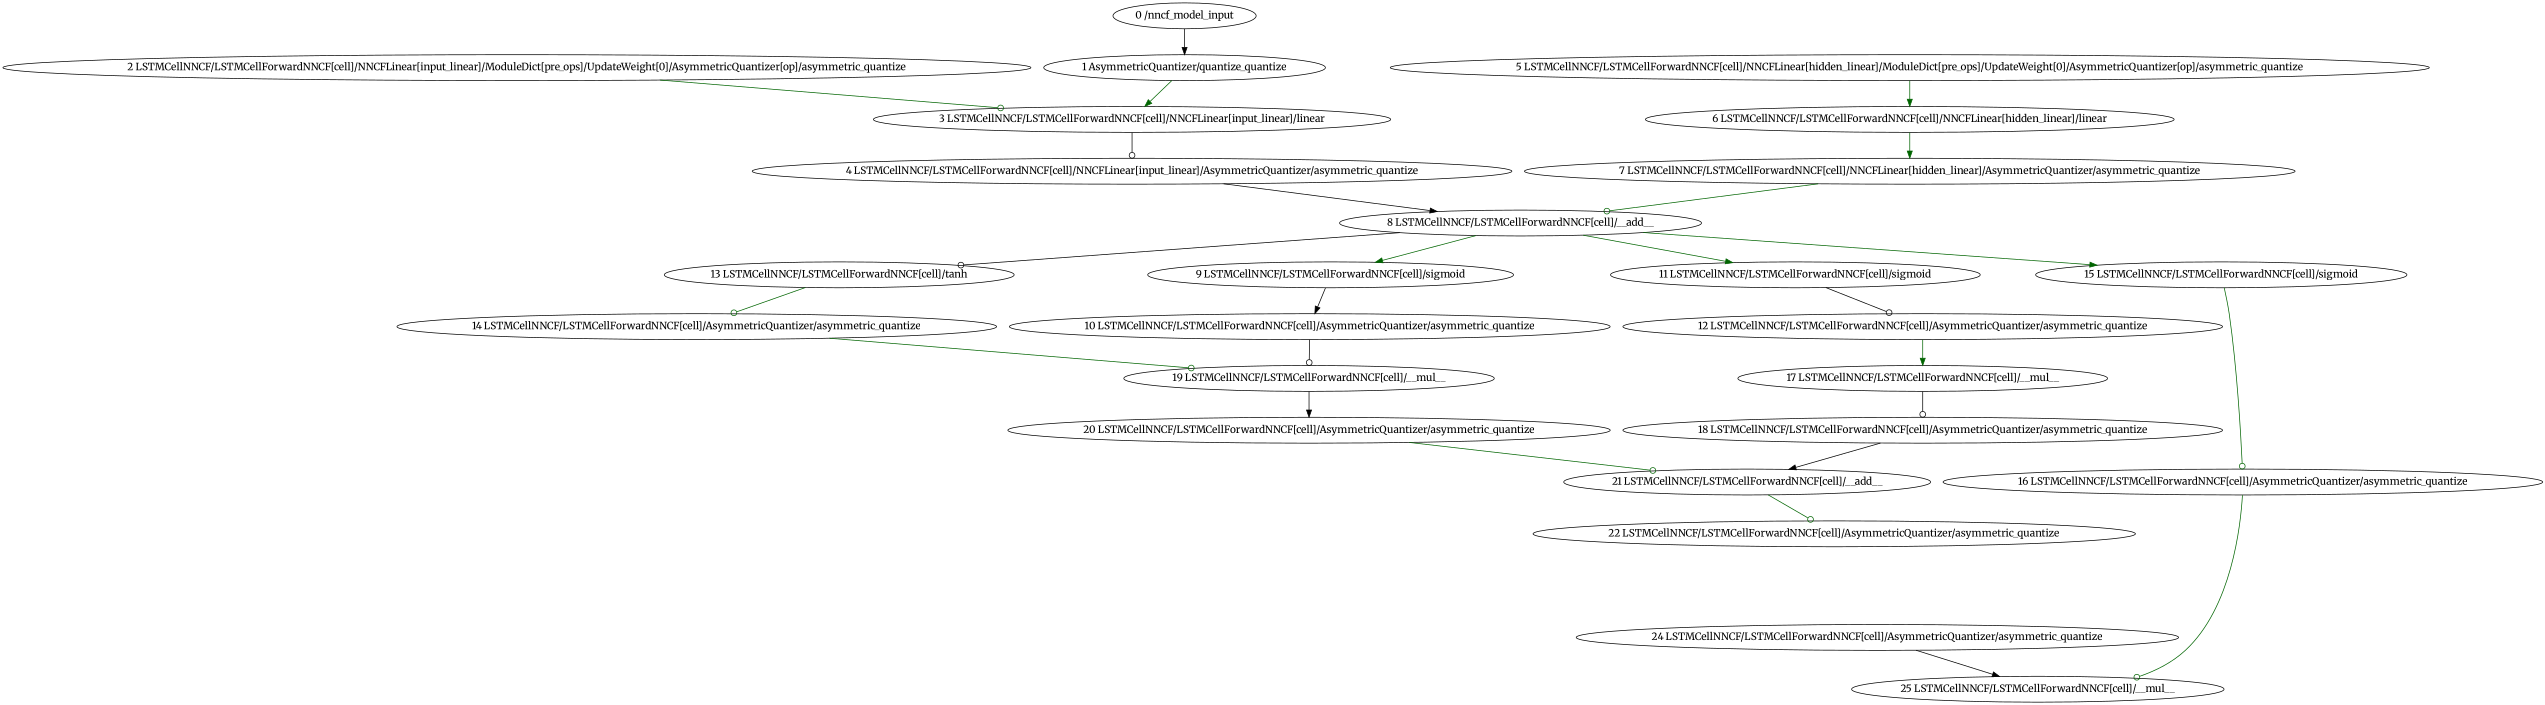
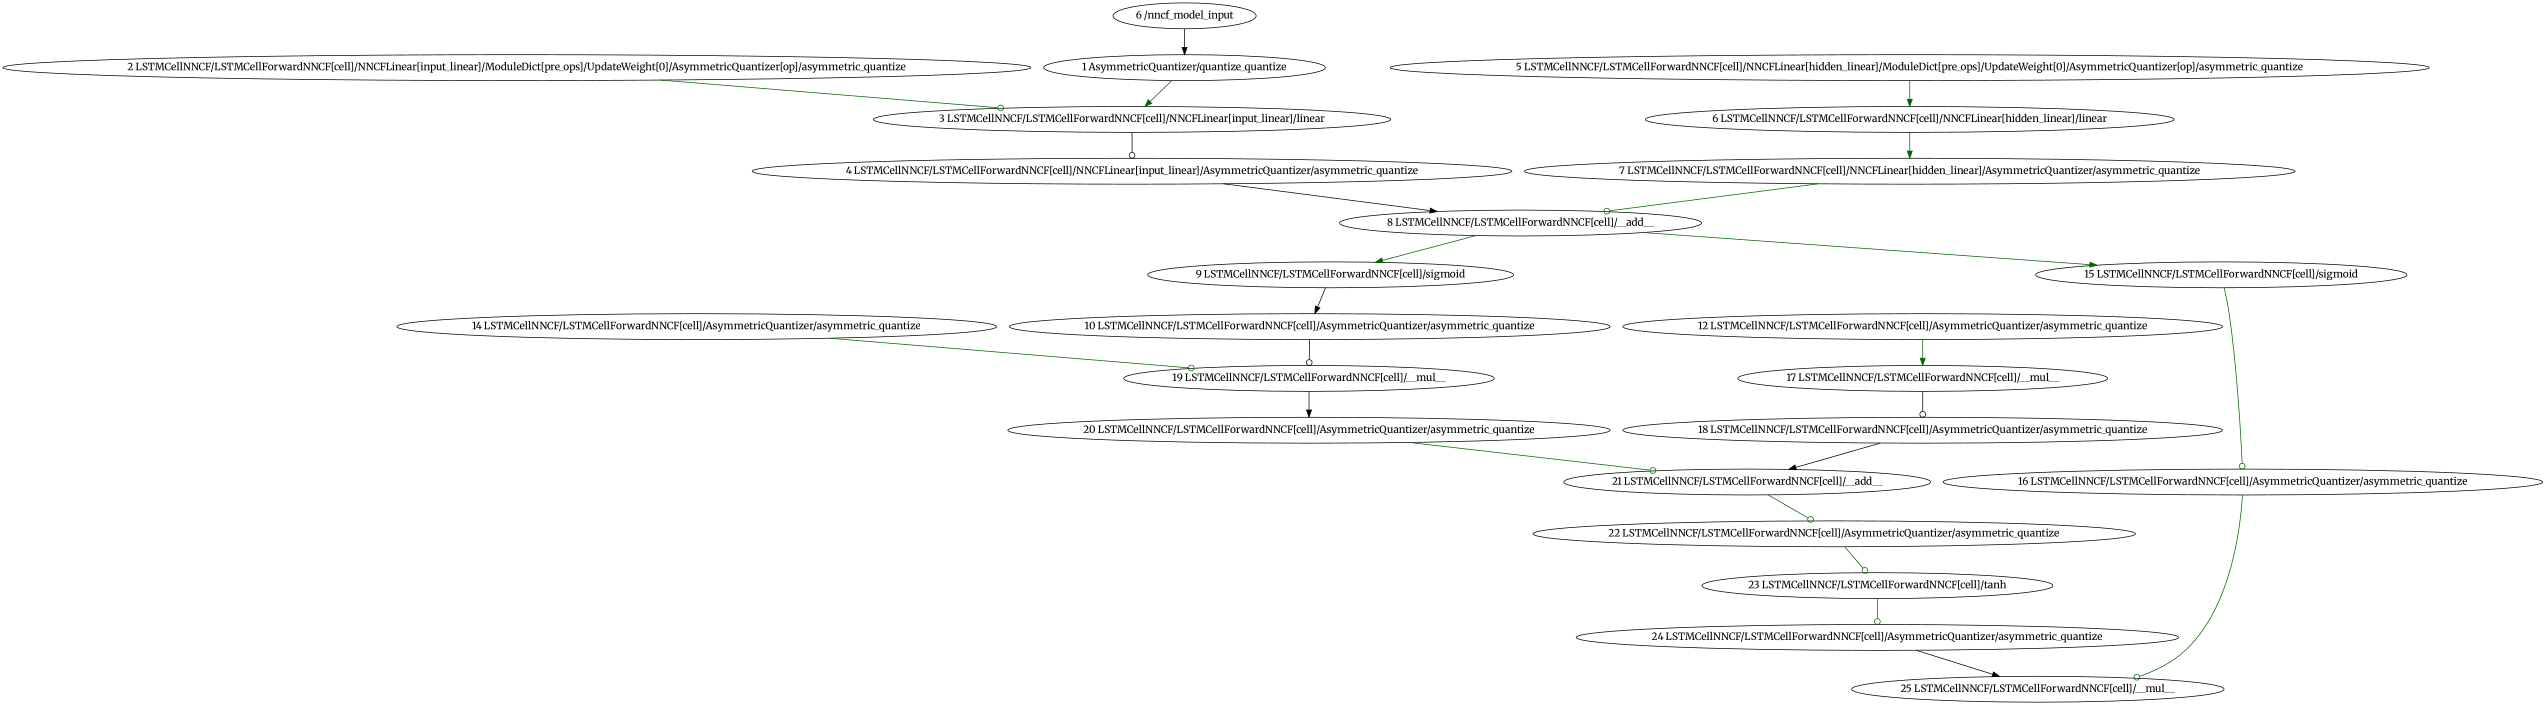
(1185, 16) -> (1185, 16)
(839, 275) -> none
(1795, 275) -> none
none -> (1877, 586)
